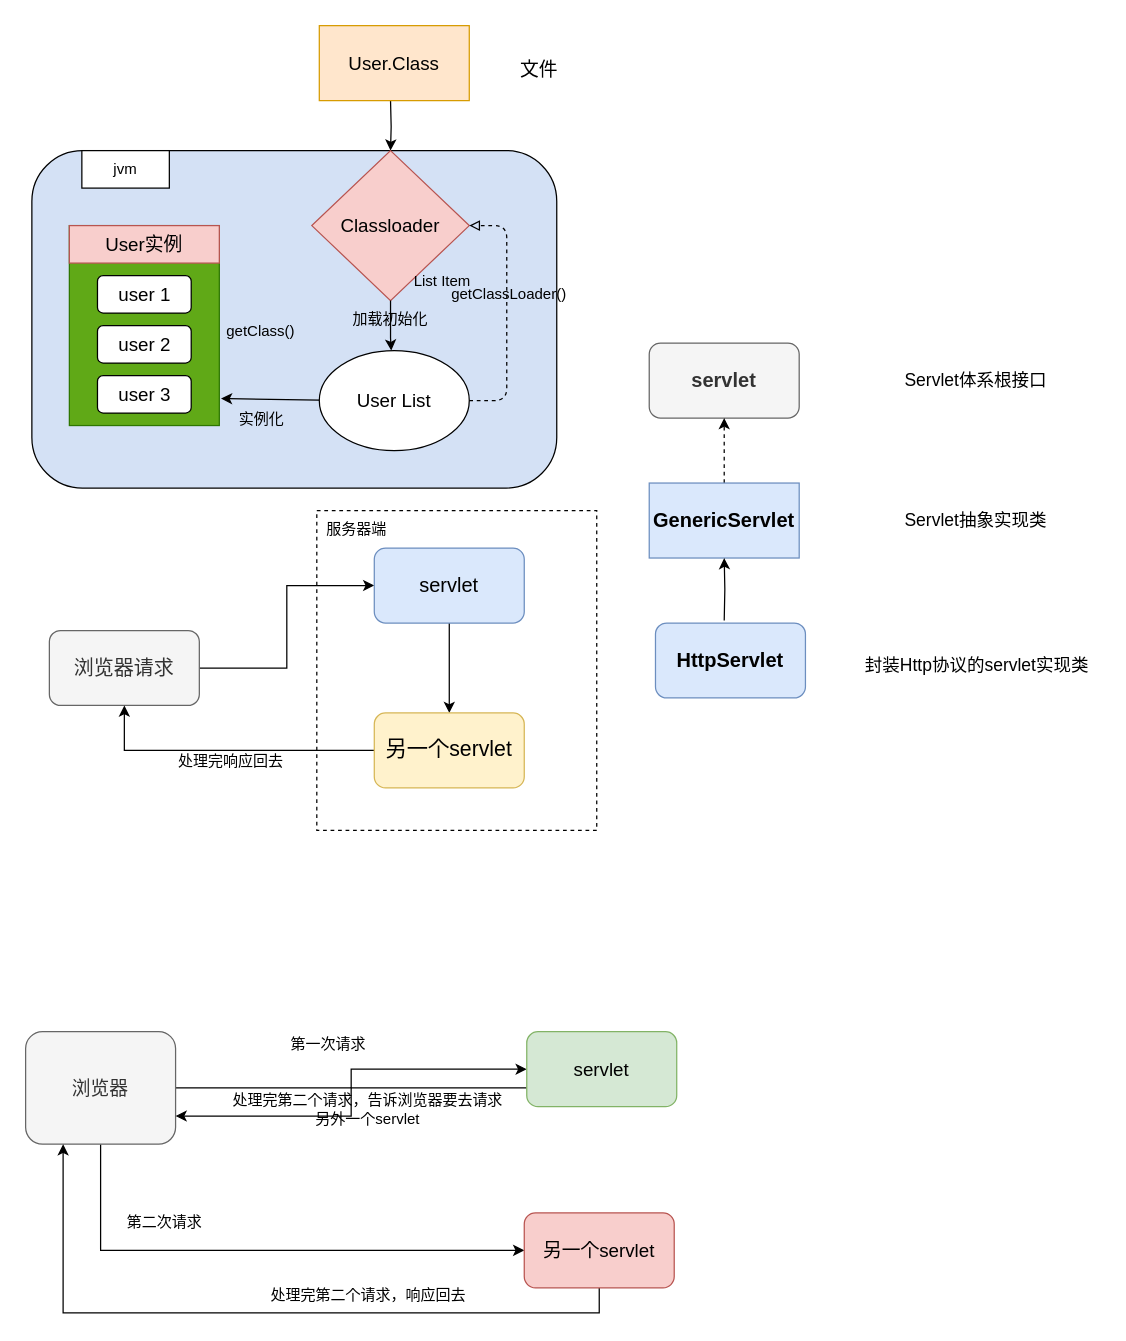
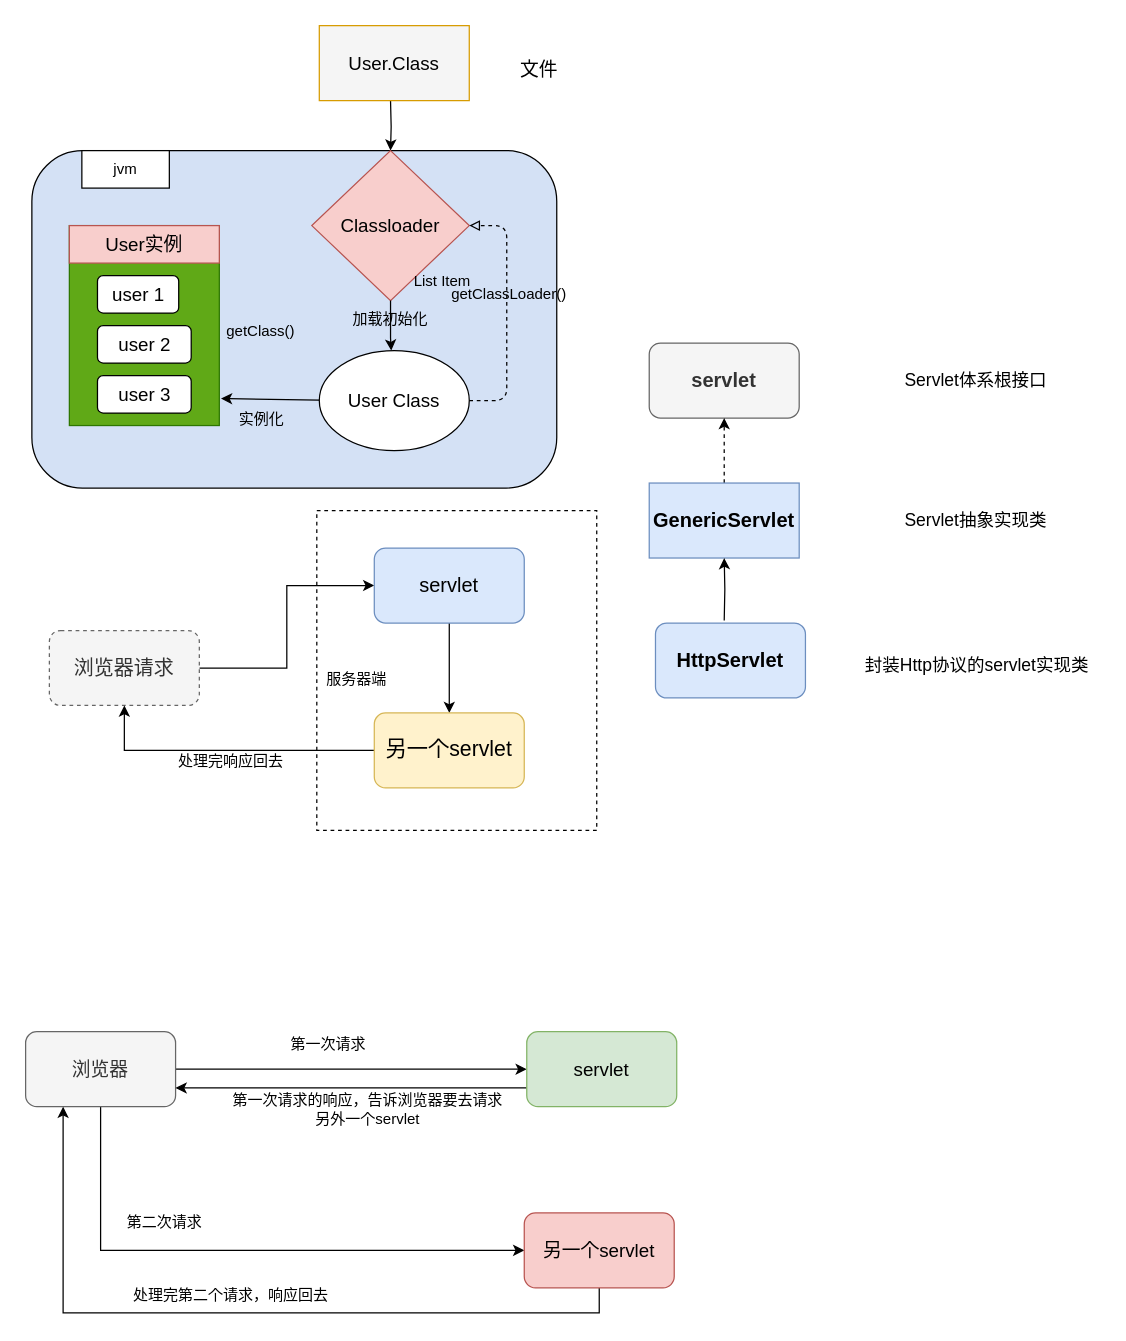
(394, 63) -> (394, 63)
(144, 294) -> (138, 294)
(394, 401) -> (394, 401)
(357, 529) -> (357, 679)
(124, 668) -> (124, 668)
(101, 1088) -> (101, 1069)
(368, 1109) -> (368, 1109)
(369, 1296) -> (231, 1296)
